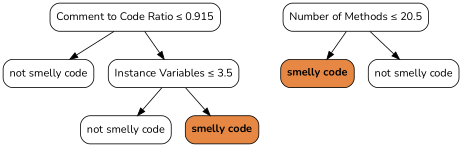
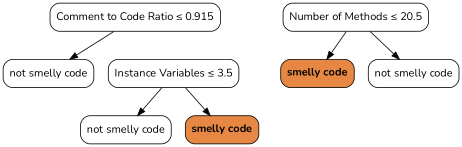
(152, 42) -> none
